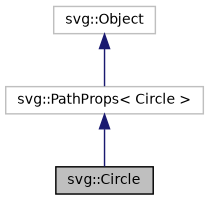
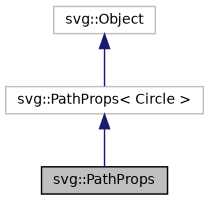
(105, 180) -> (105, 180)
